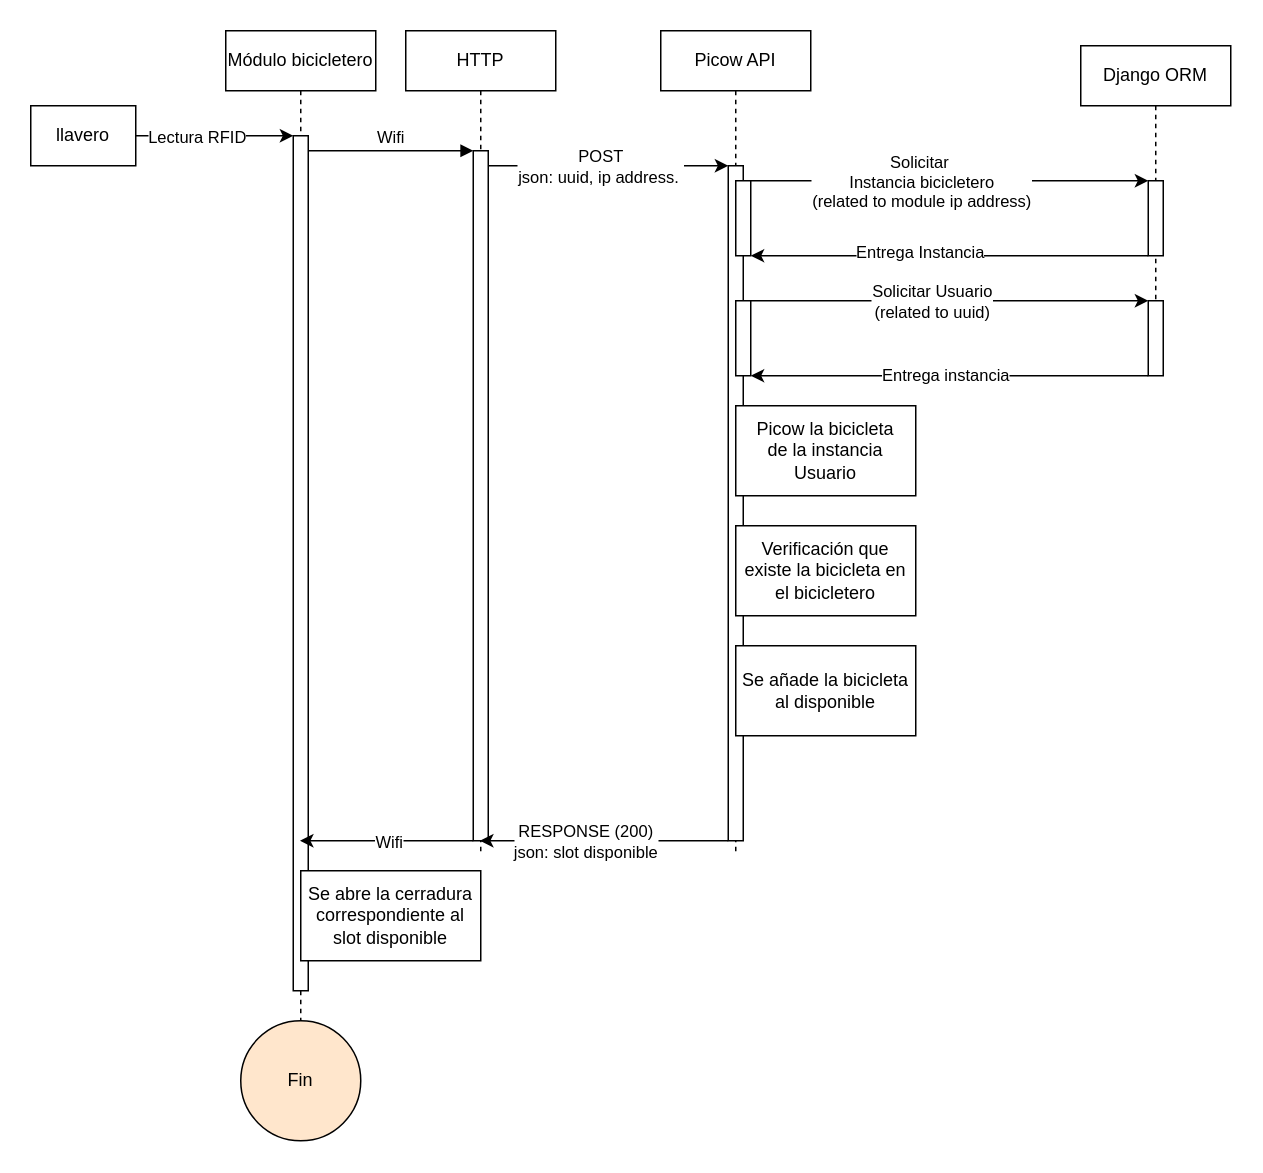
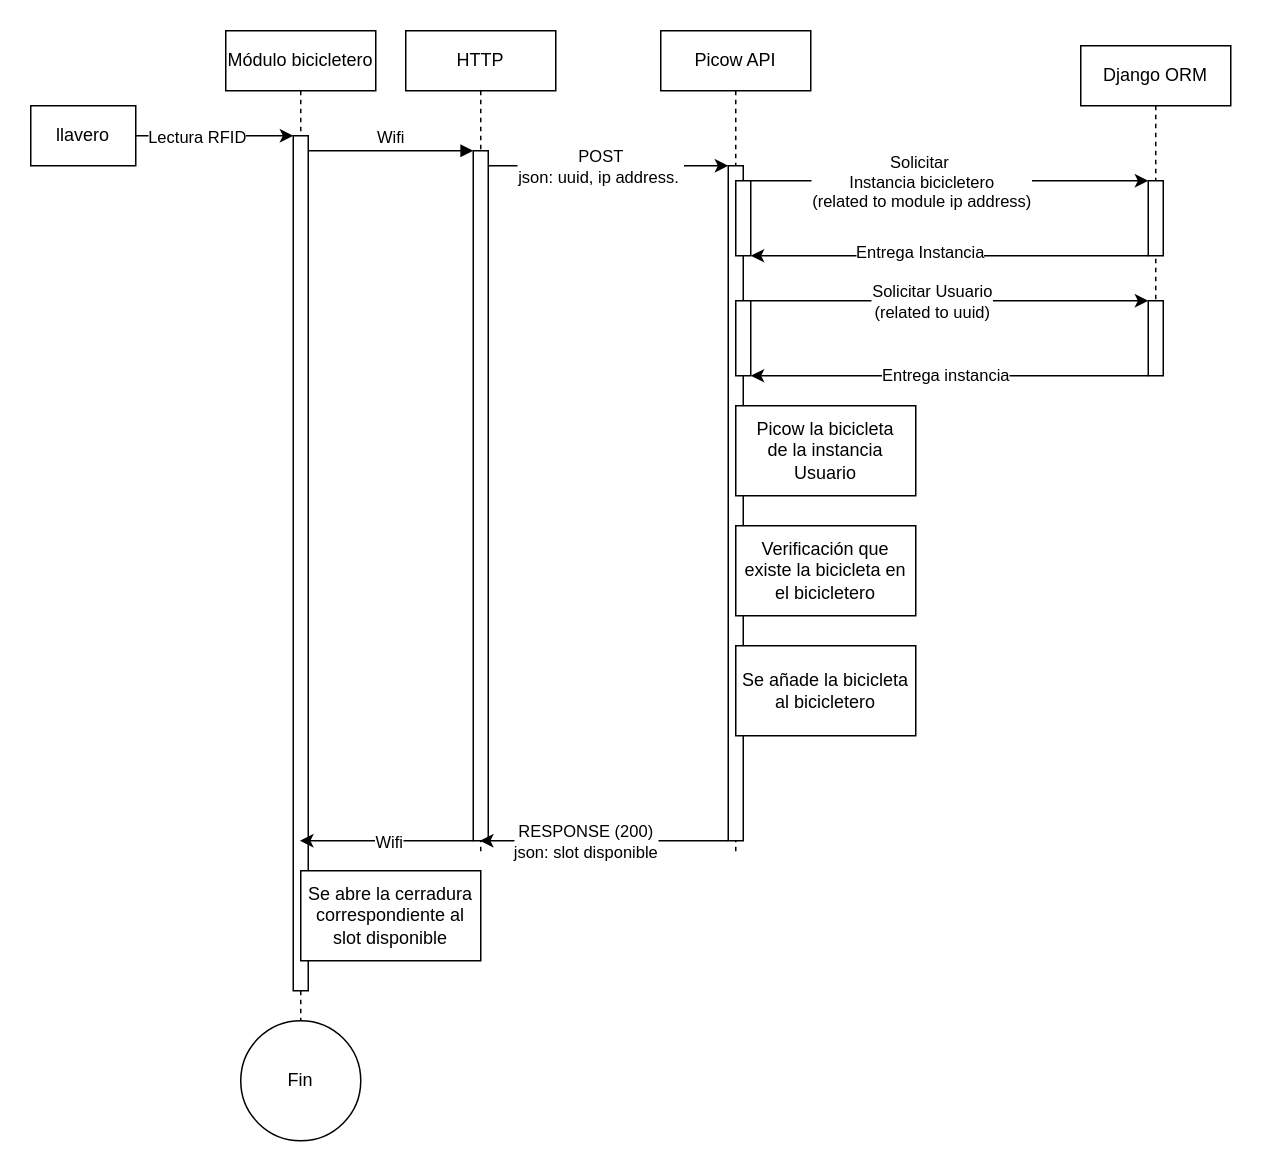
(826, 691) -> (826, 691)
(301, 1081) -> (301, 1081)
